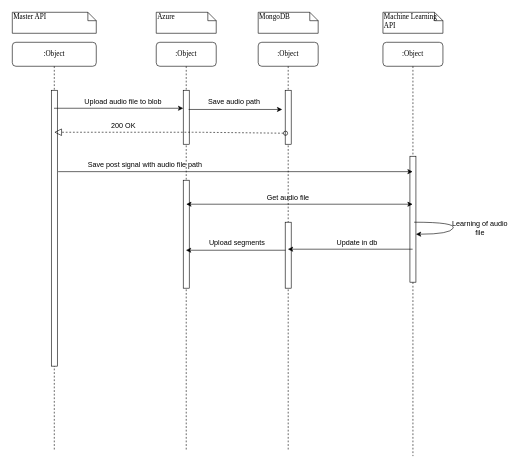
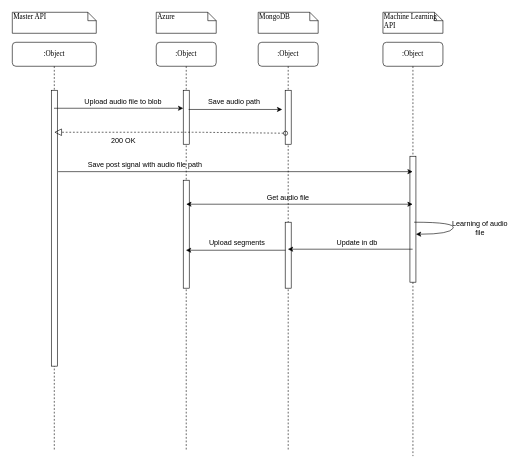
(123, 126) -> (123, 141)
